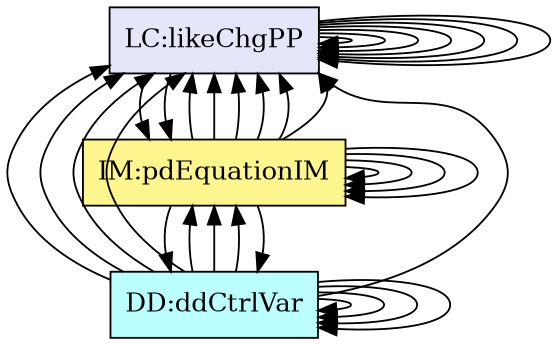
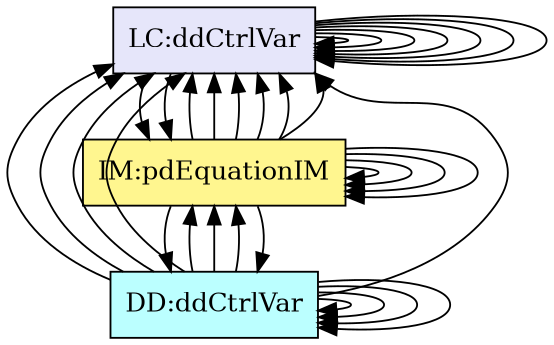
(214, 40) -> (214, 40)
